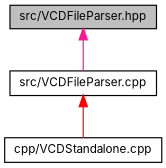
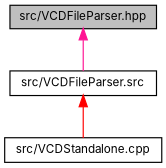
(83, 83) -> (83, 83)
(83, 150) -> (83, 150)
